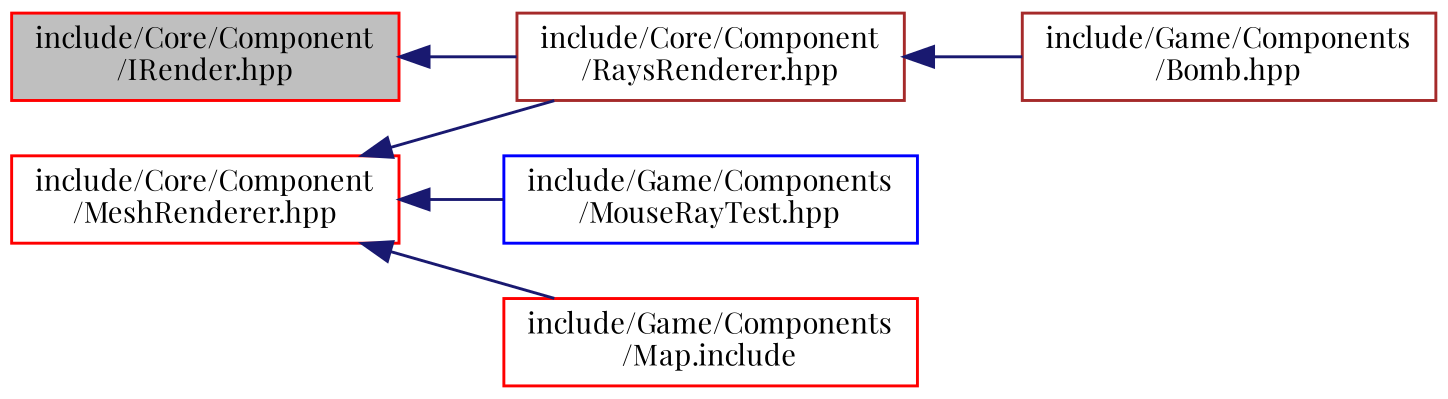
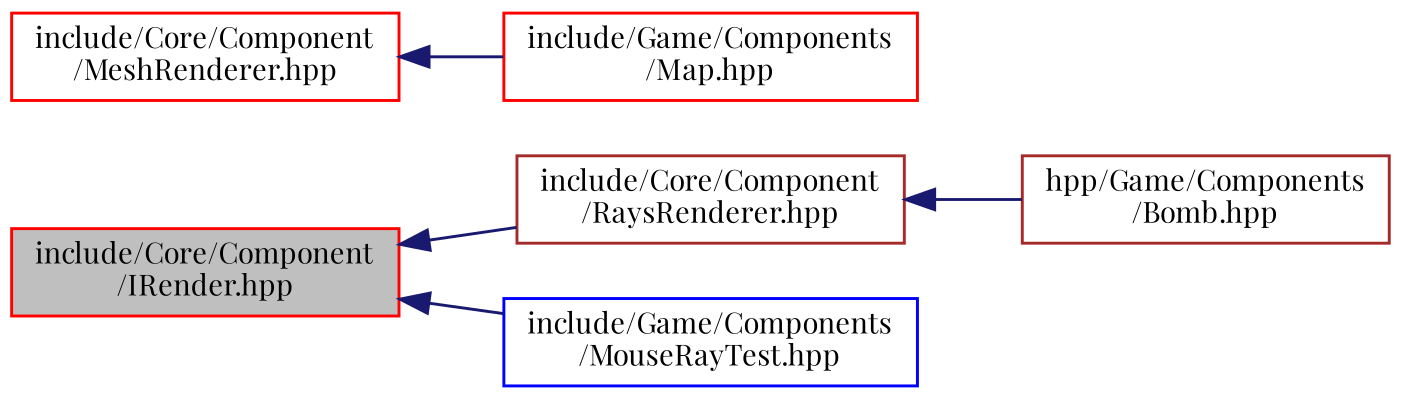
(1229, 57) -> (1206, 200)
(472, 124) -> none
(466, 200) -> (466, 308)
(711, 342) -> (711, 57)
